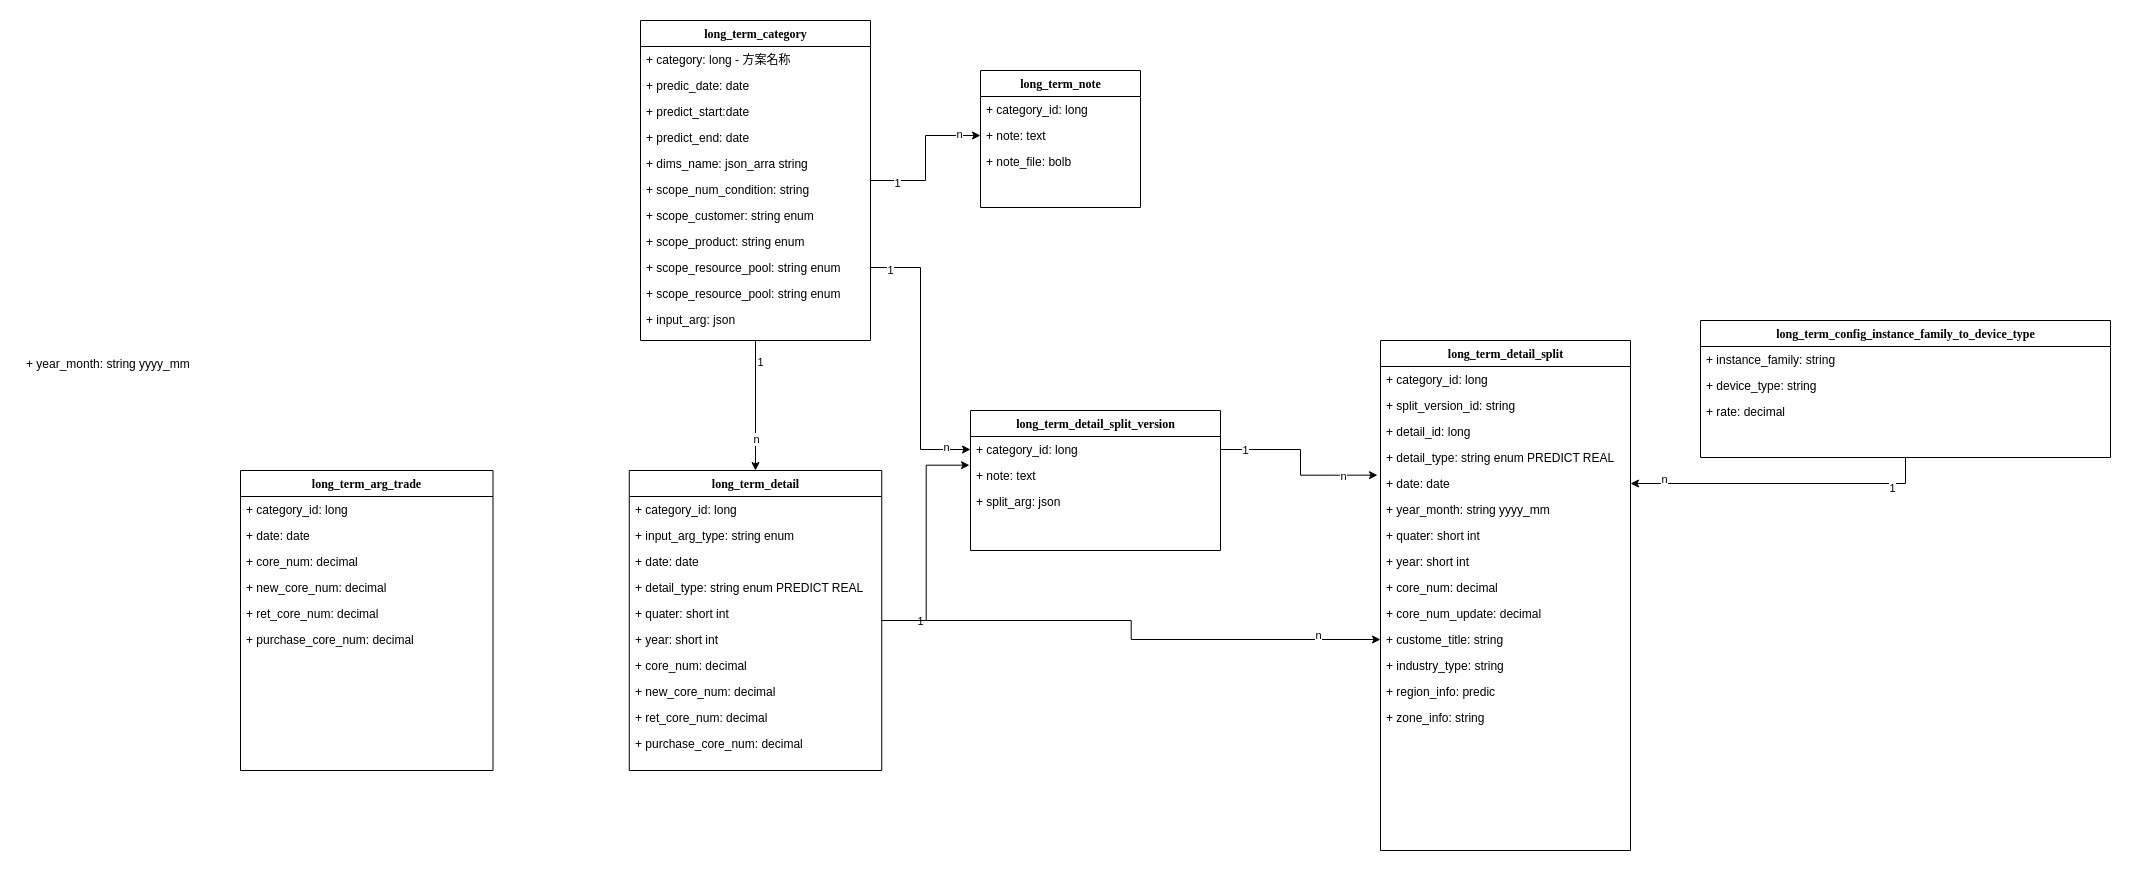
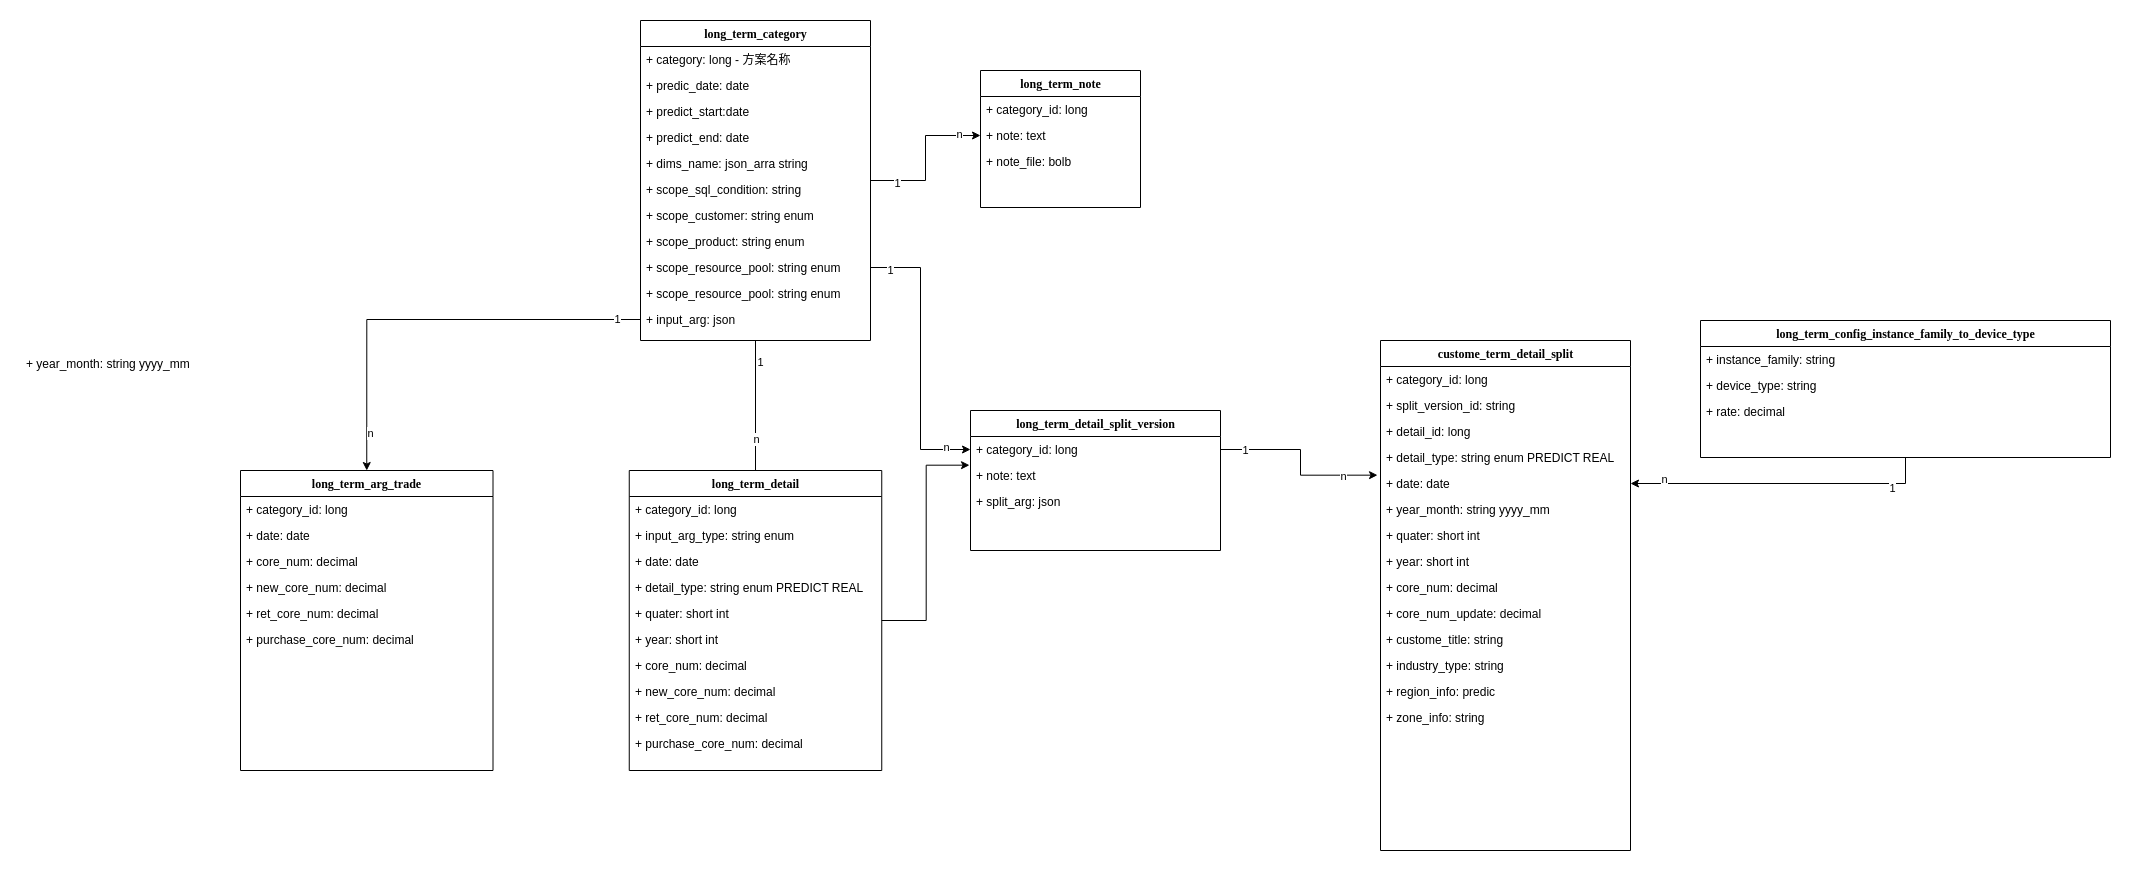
(735, 191) -> (733, 191)
none -> (432, 320)
(1506, 355) -> (1506, 355)
(756, 462) -> (756, 464)
(1141, 640) -> none
